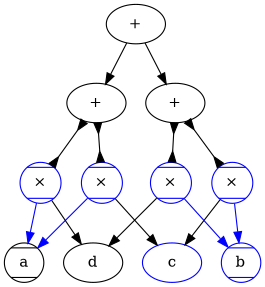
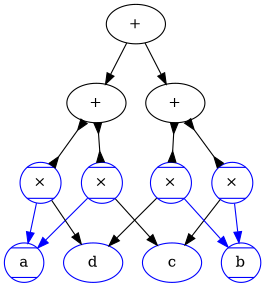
(24, 263) -> (24, 263)
(93, 263) -> (93, 263)
